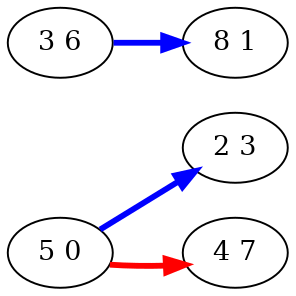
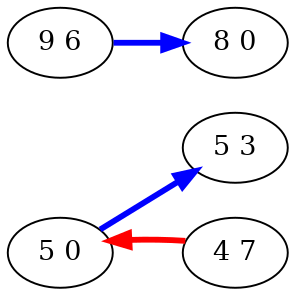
(60, 43) -> (60, 43)
(235, 43) -> (235, 43)
(235, 148) -> (235, 148)
(138, 266) -> (157, 240)
